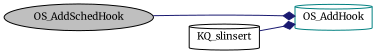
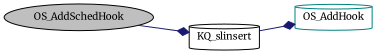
(218, 15) -> (158, 28)
